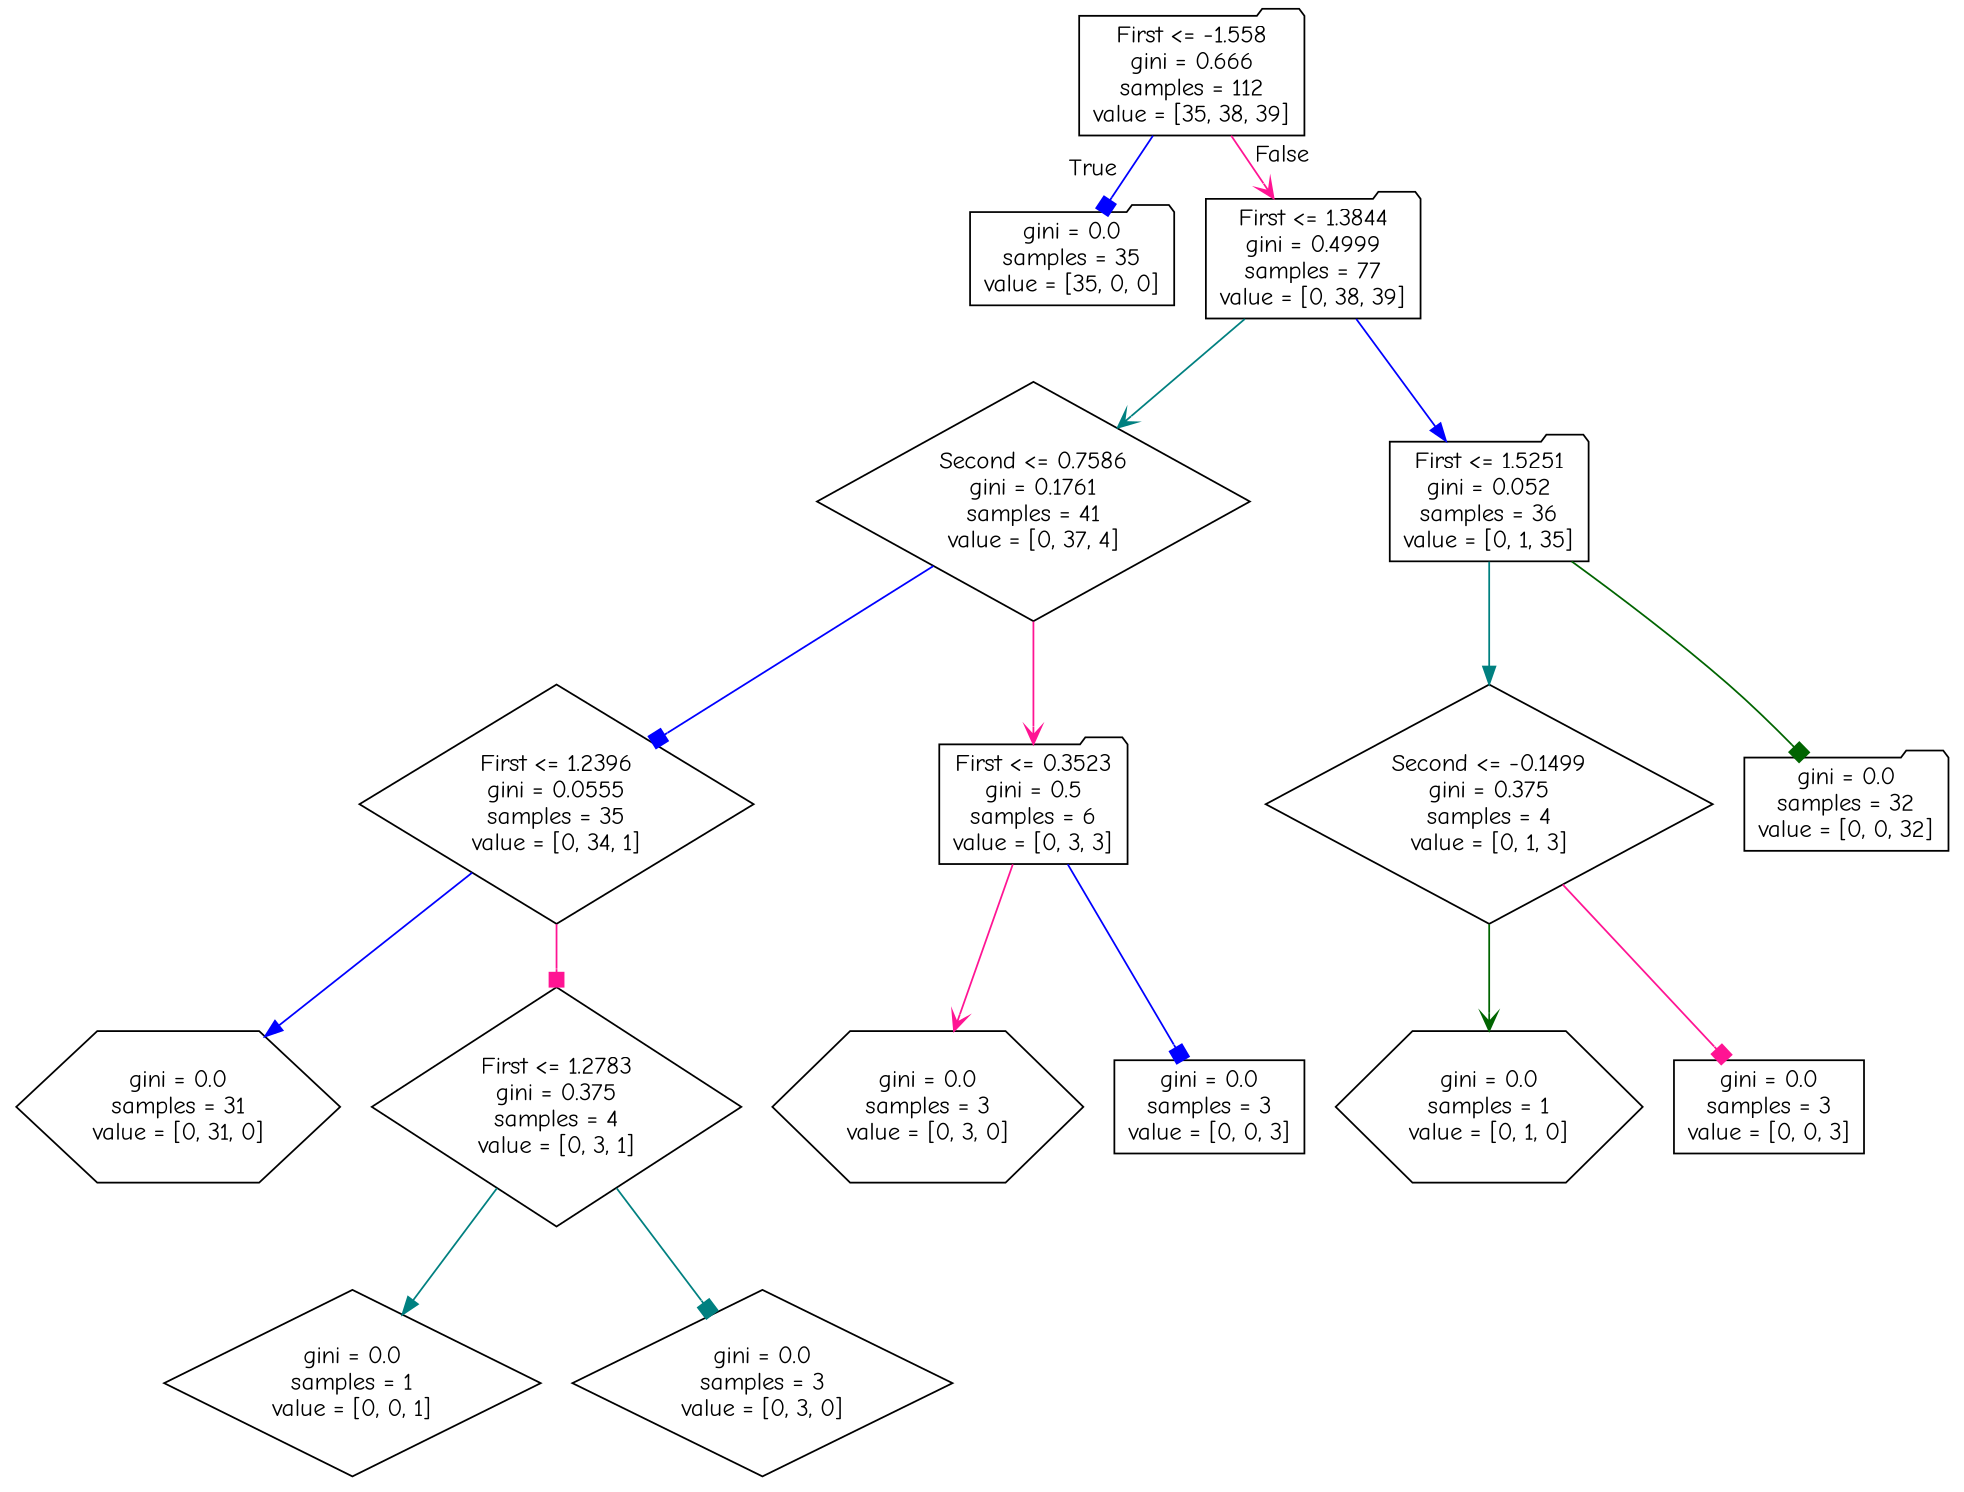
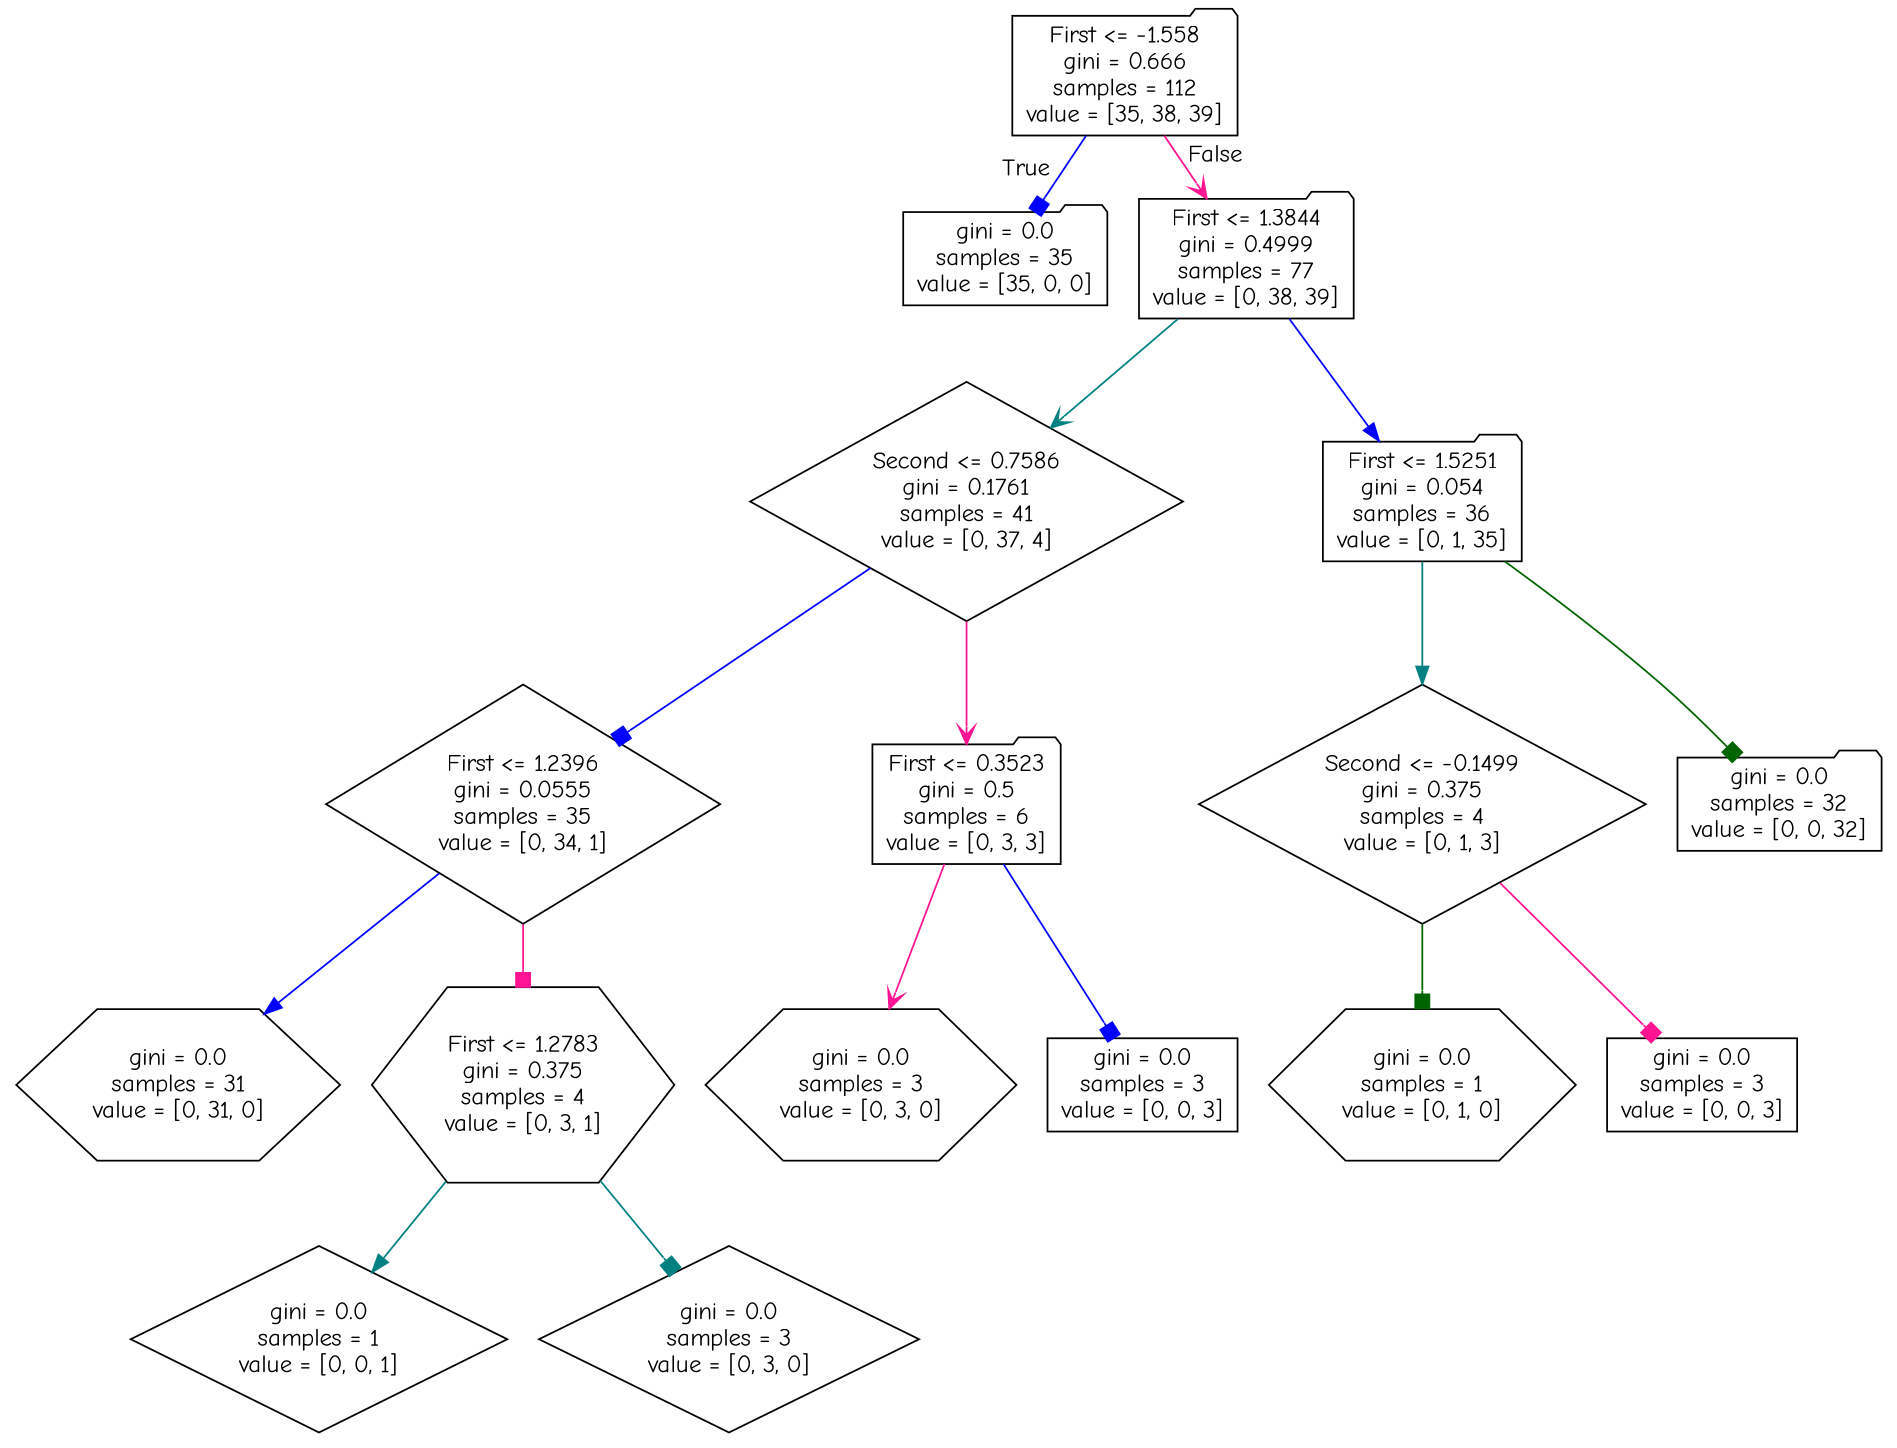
(1489, 502) -> (1422, 502)
(1489, 969) -> (1422, 957)
(557, 1107) -> (523, 1085)
